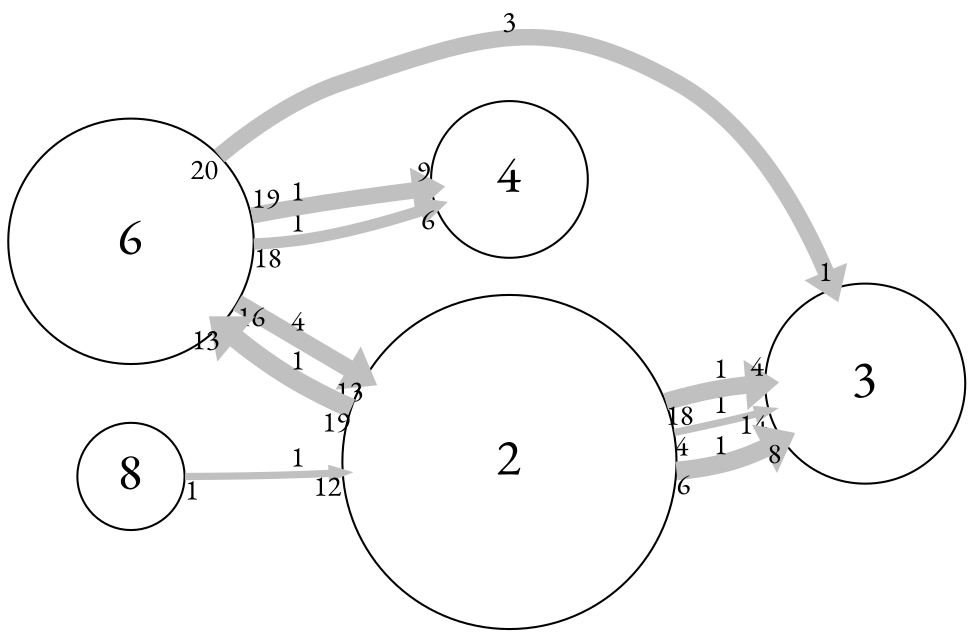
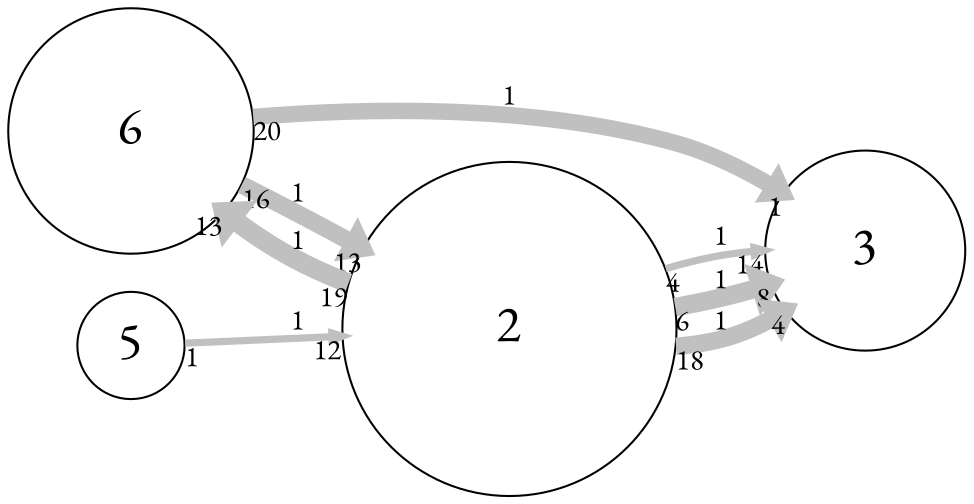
(509, 24) -> (509, 97)
(509, 179) -> none
(298, 323) -> (298, 194)
(131, 476) -> (131, 345)
